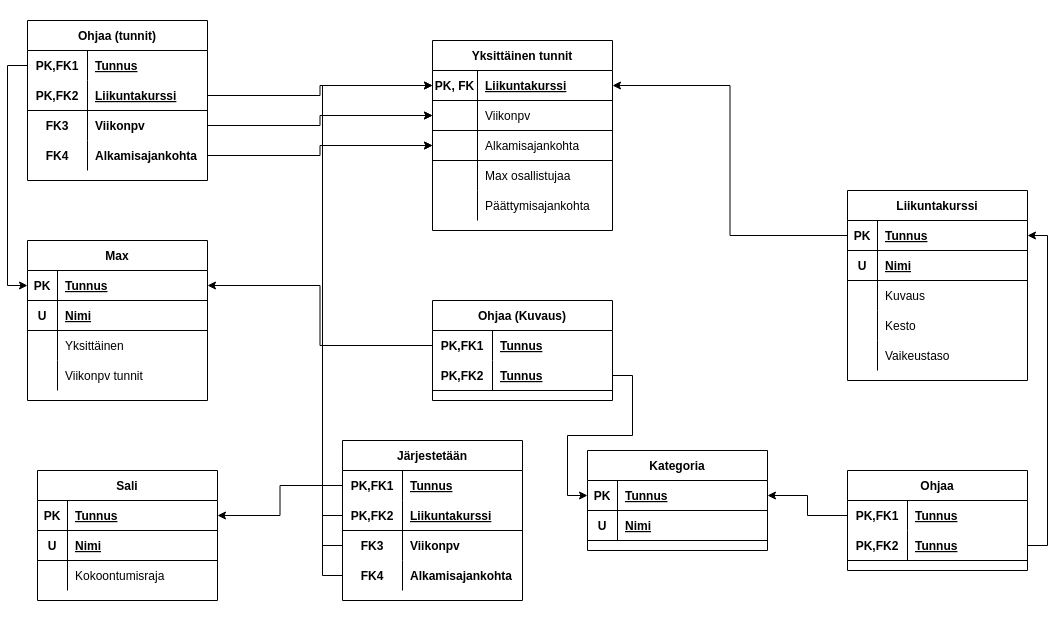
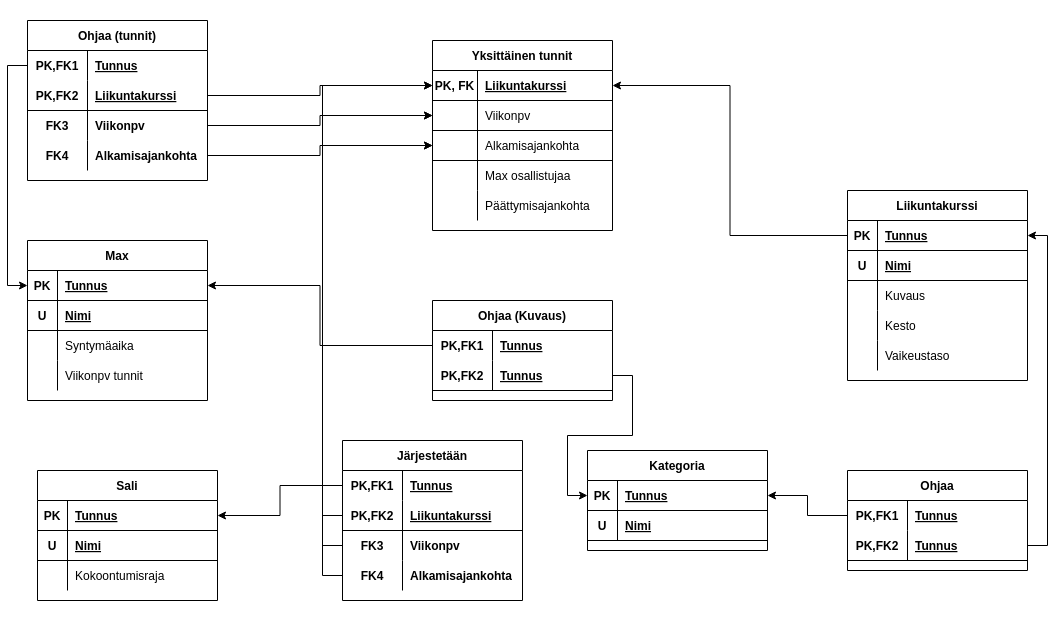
(99, 346) -> (100, 346)
